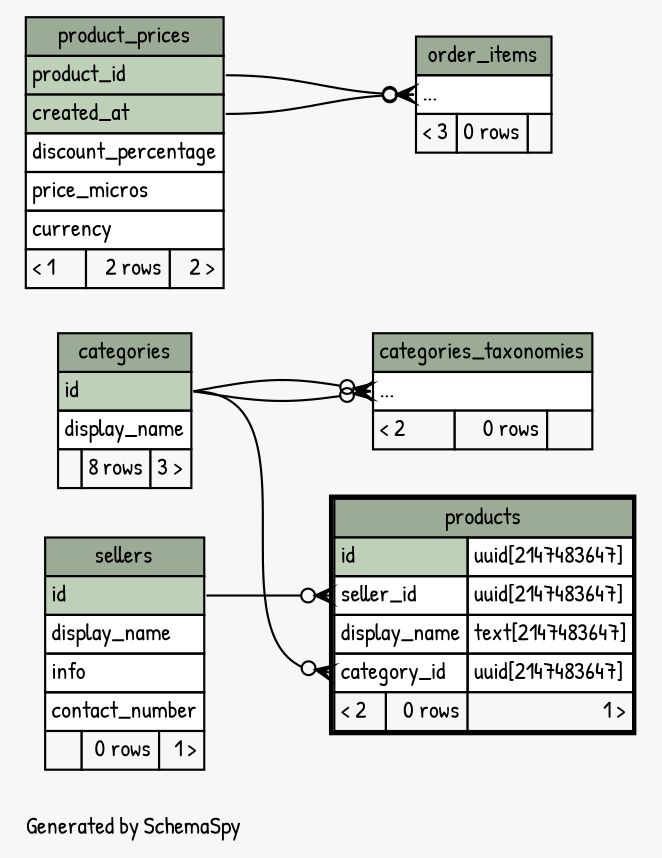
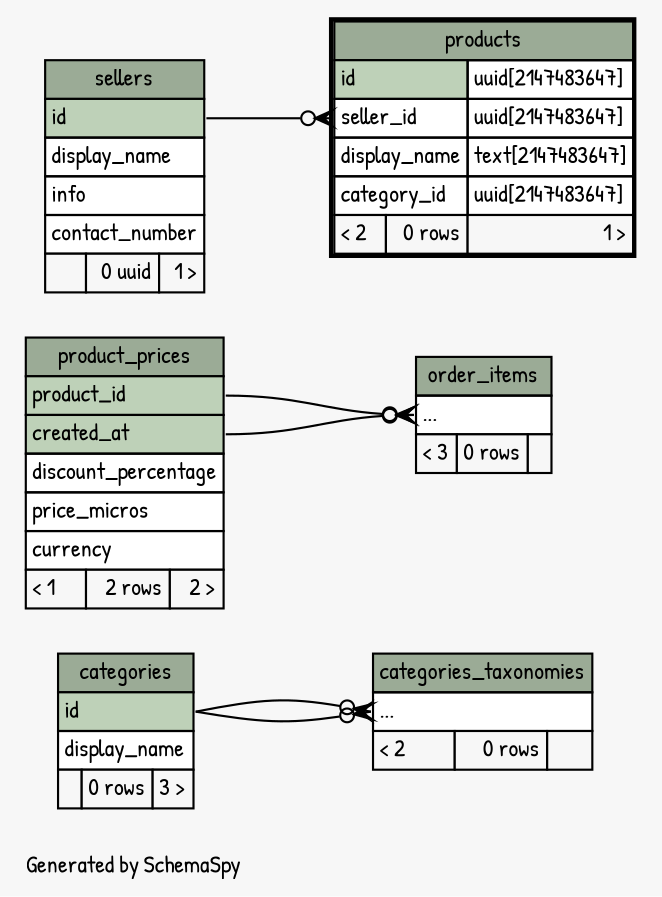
(116, 468) -> (117, 788)
(263, 517) -> none
(124, 749) -> (127, 272)
